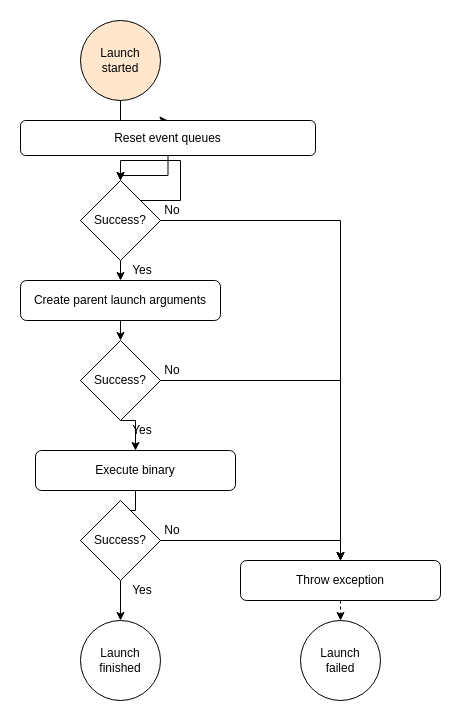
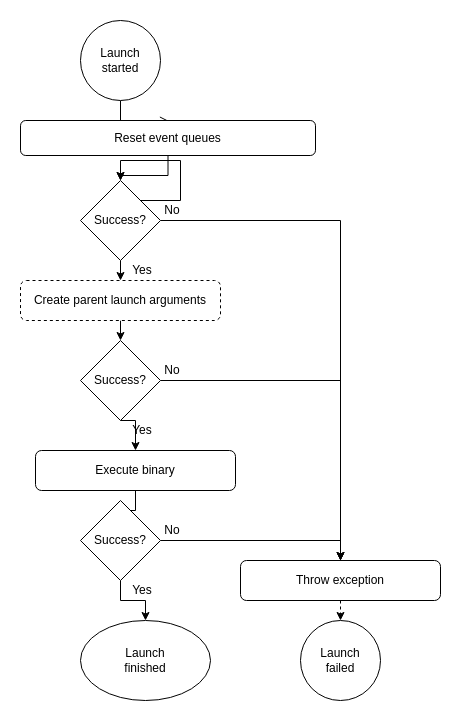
(121, 61) -> (121, 61)
(160, 121) -> (161, 121)
(121, 301) -> (121, 301)
(121, 661) -> (146, 661)
